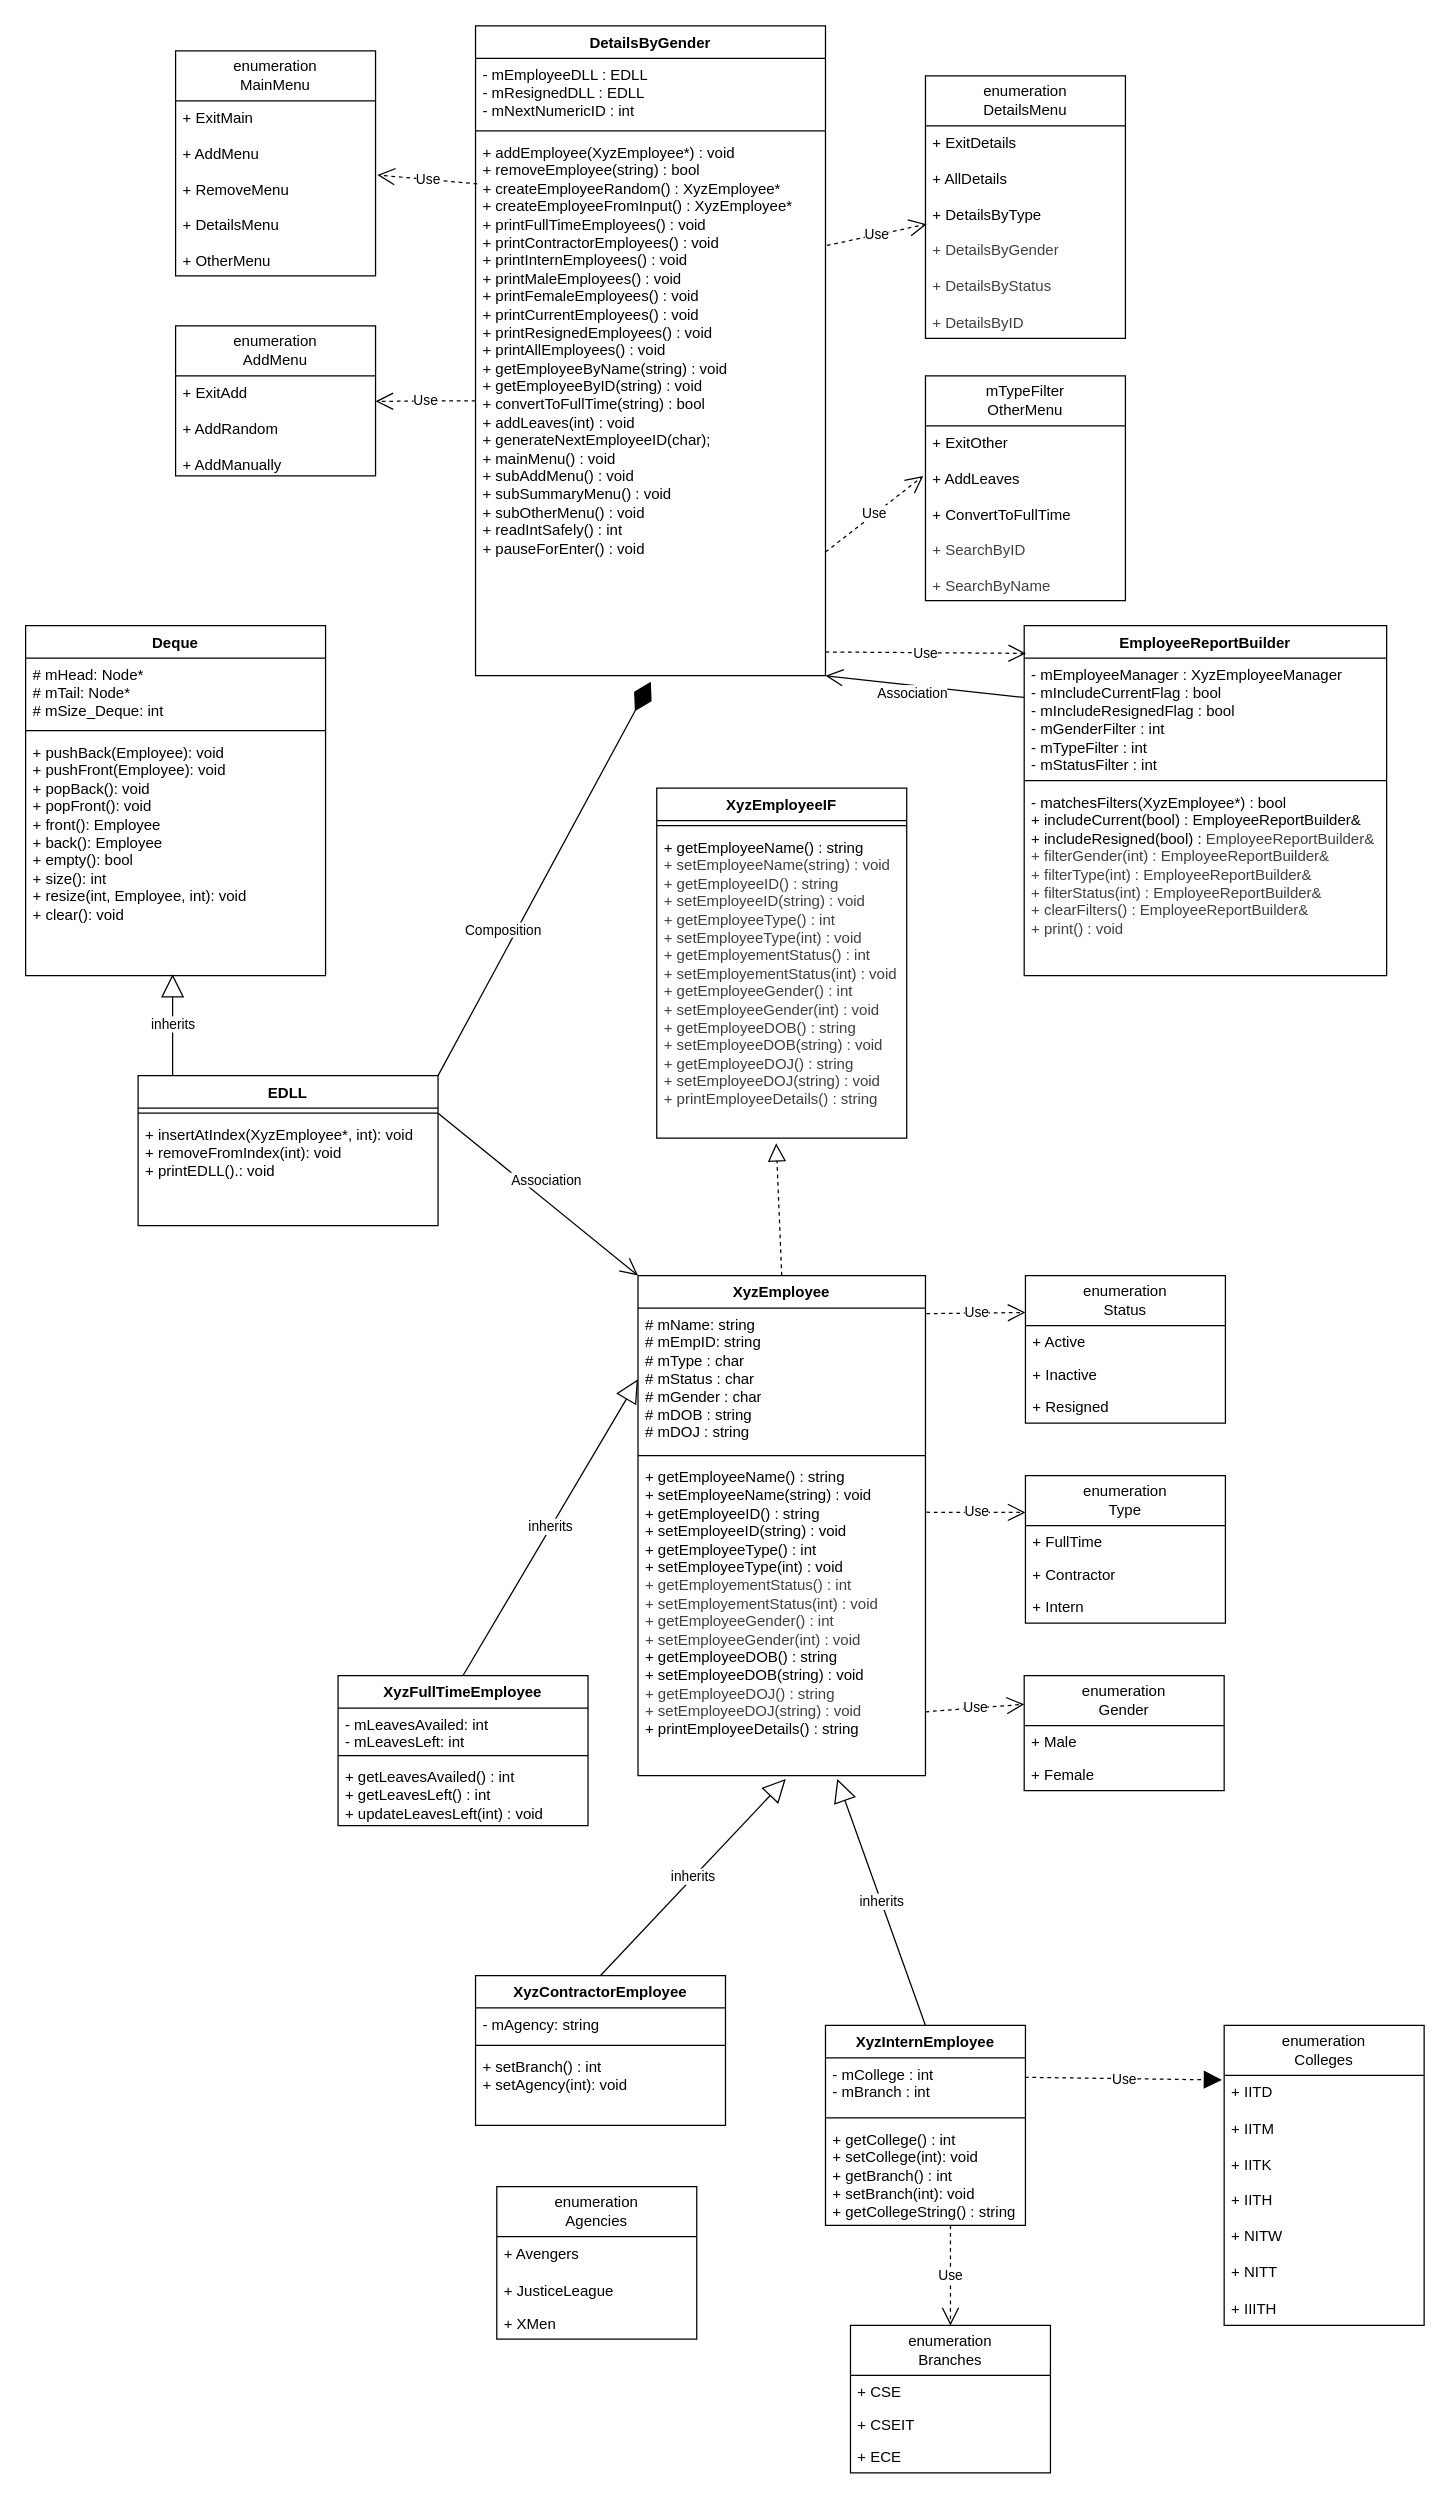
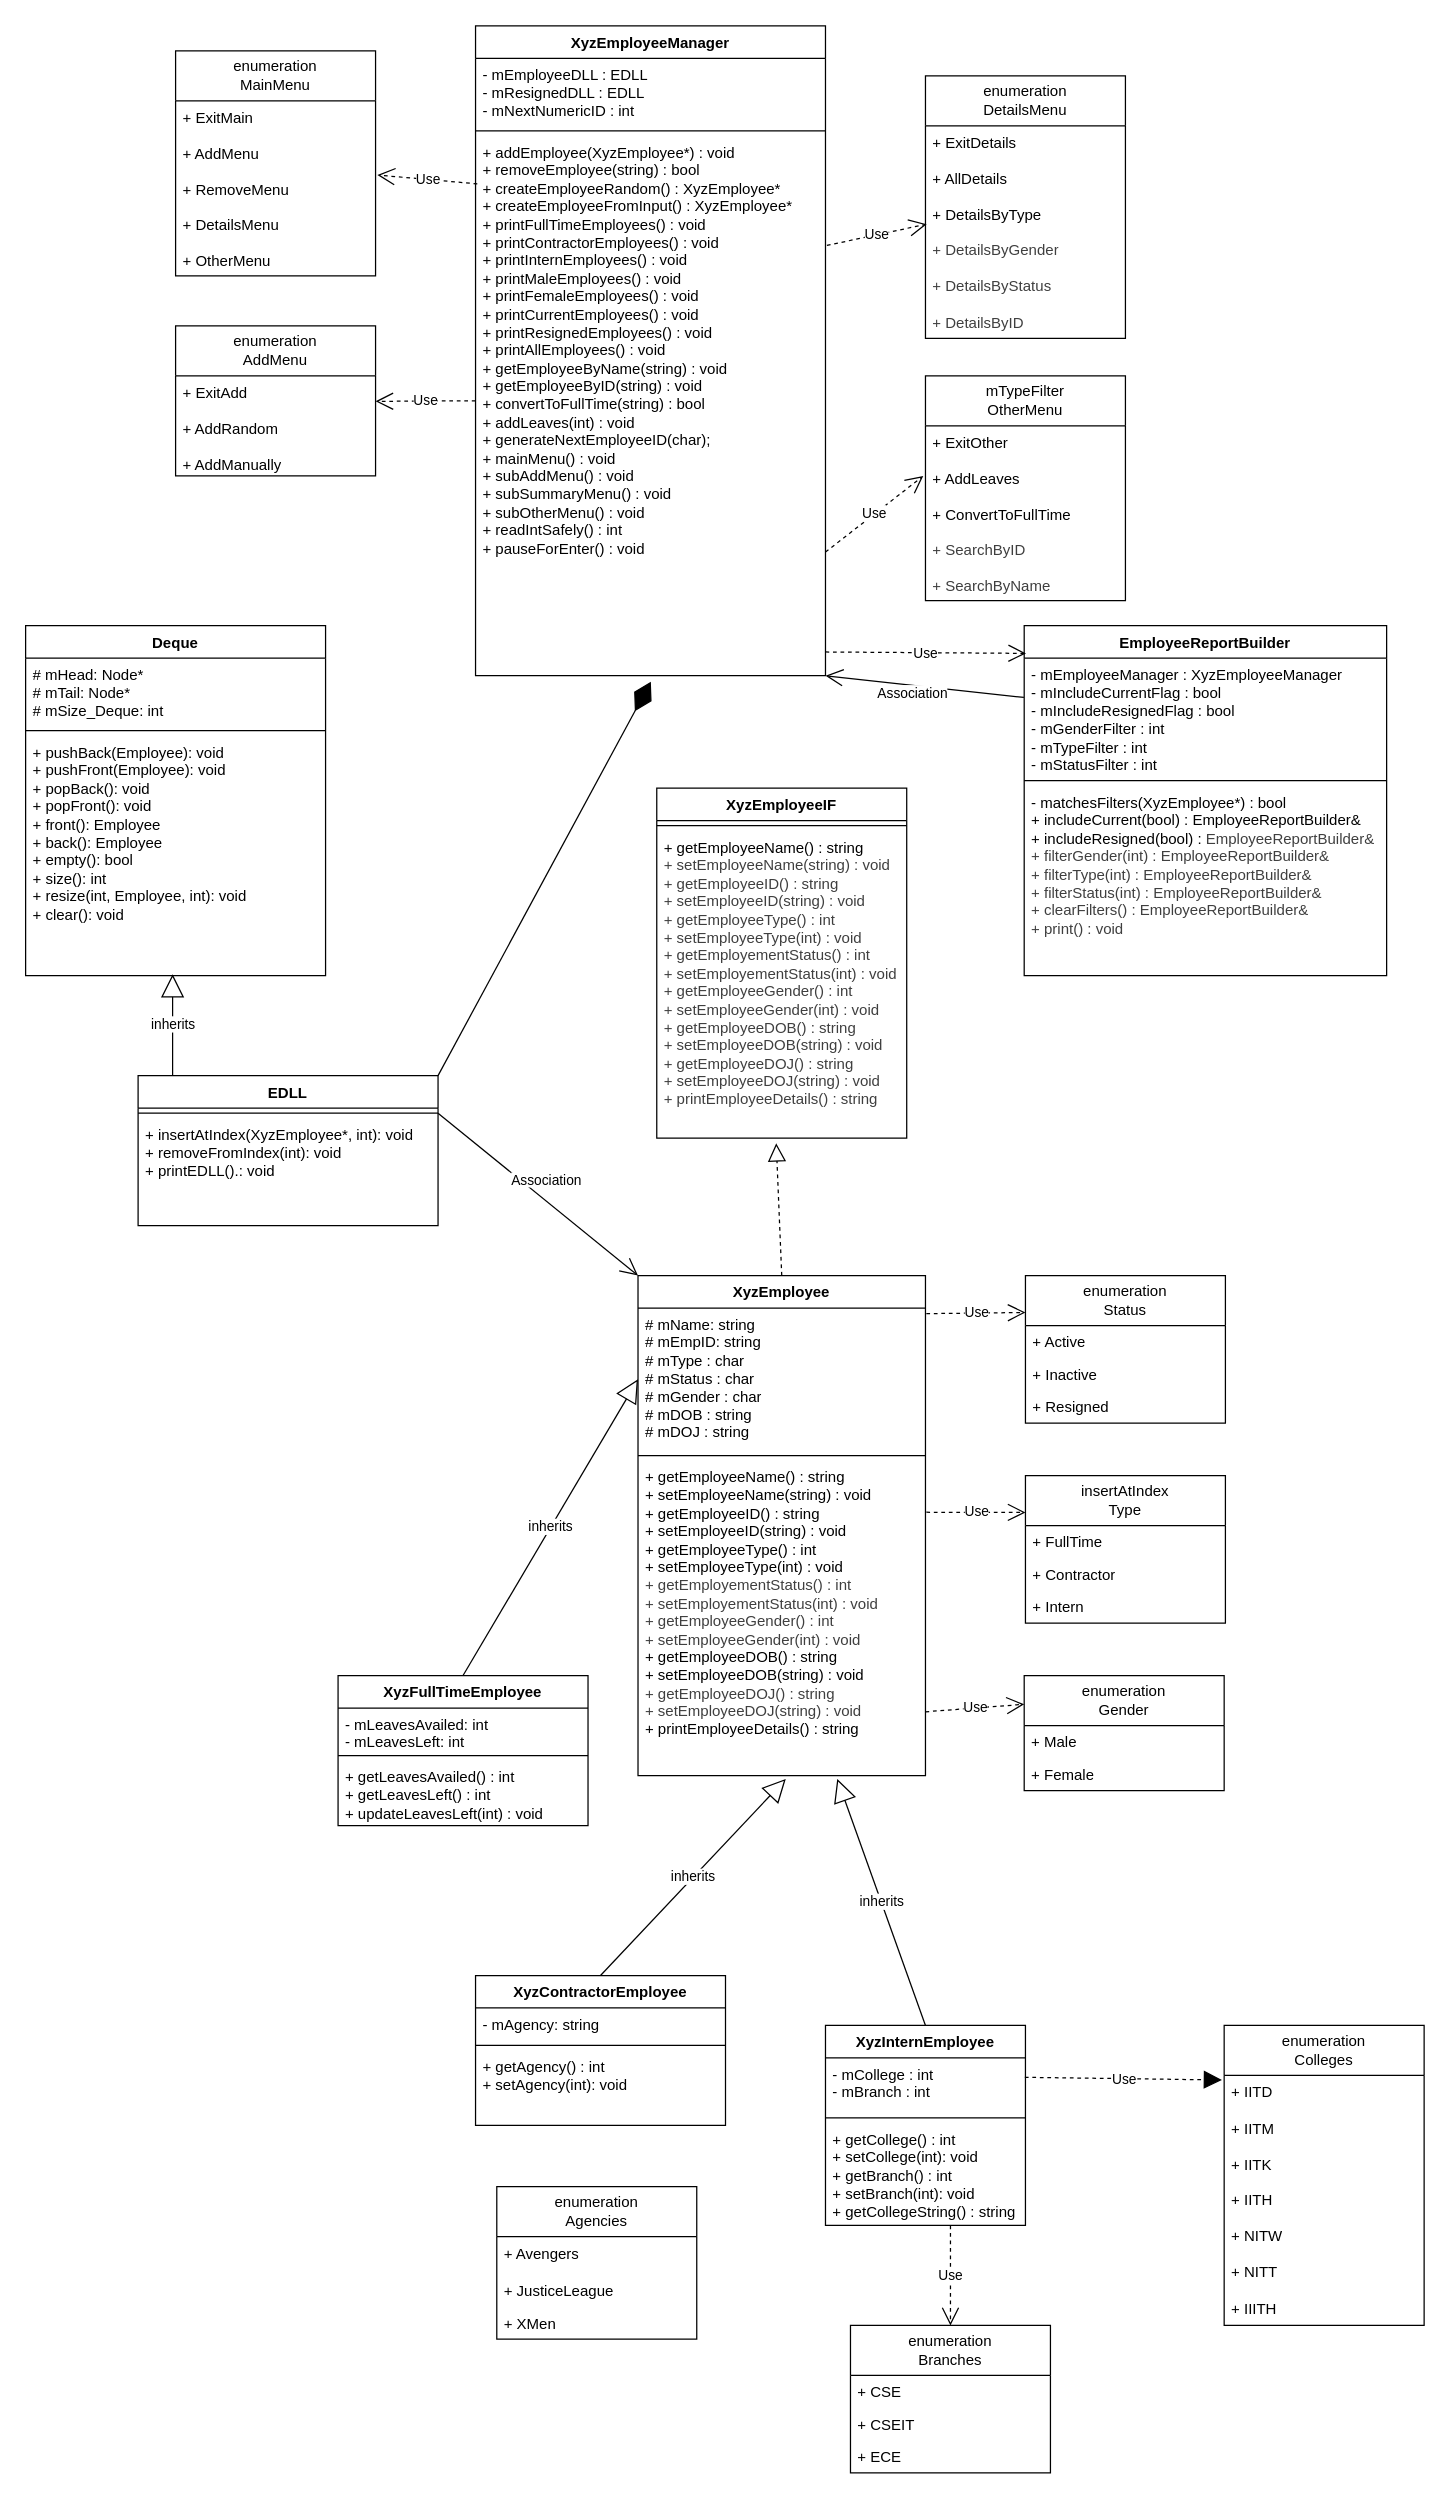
(651, 43) -> (651, 43)
(507, 938) -> none
(1126, 1501) -> (1126, 1501)
(566, 2077) -> (566, 2077)
